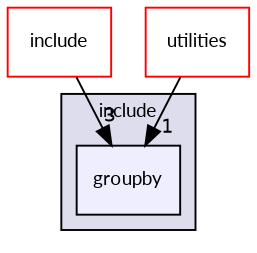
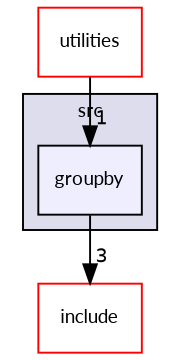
(91, 106) -> (90, 242)
(128, 112) -> (90, 112)
